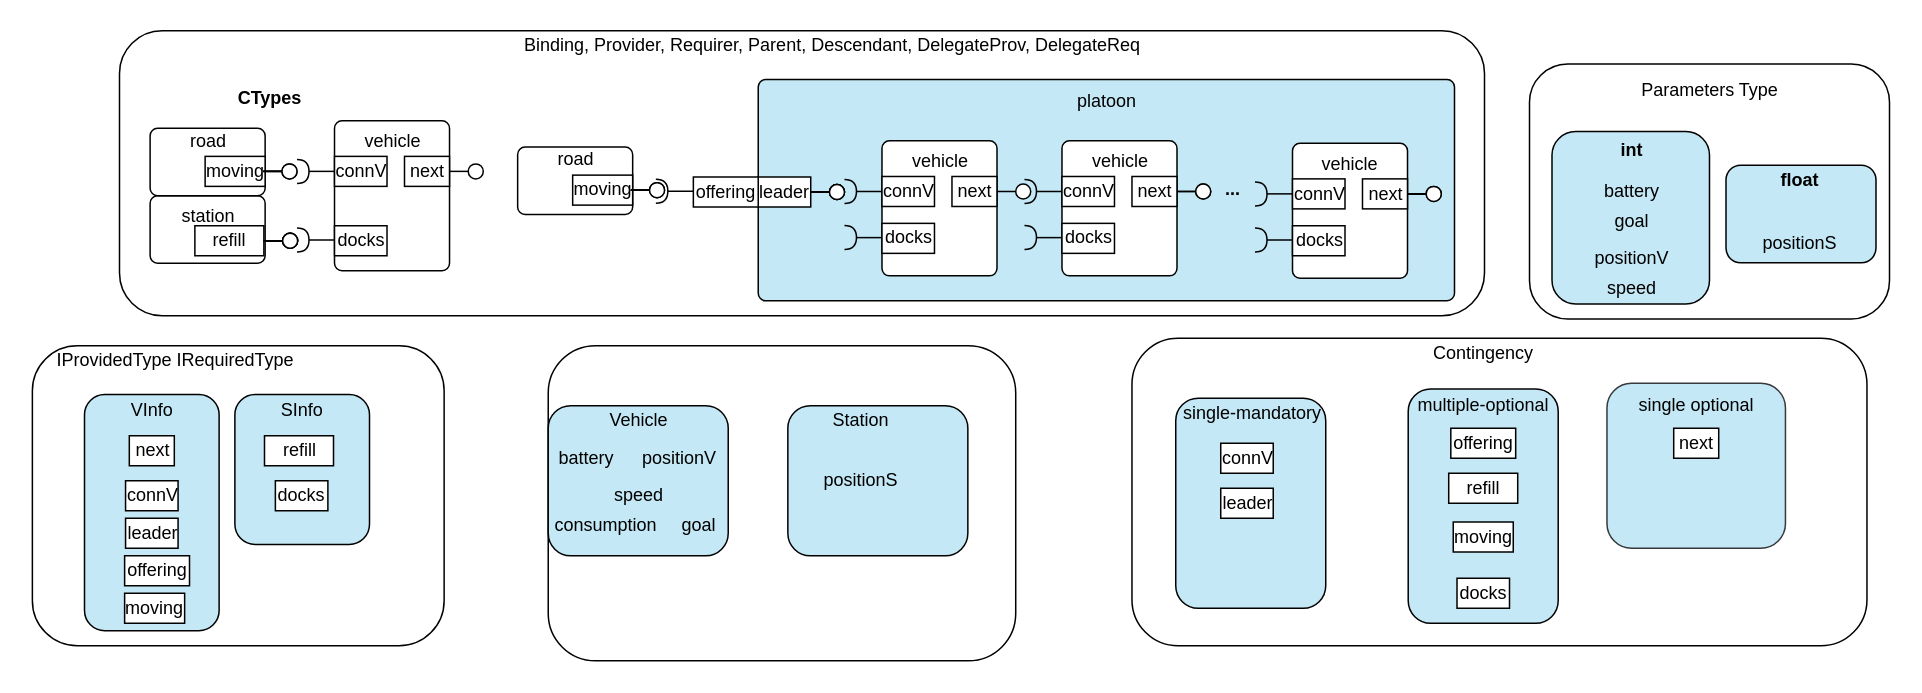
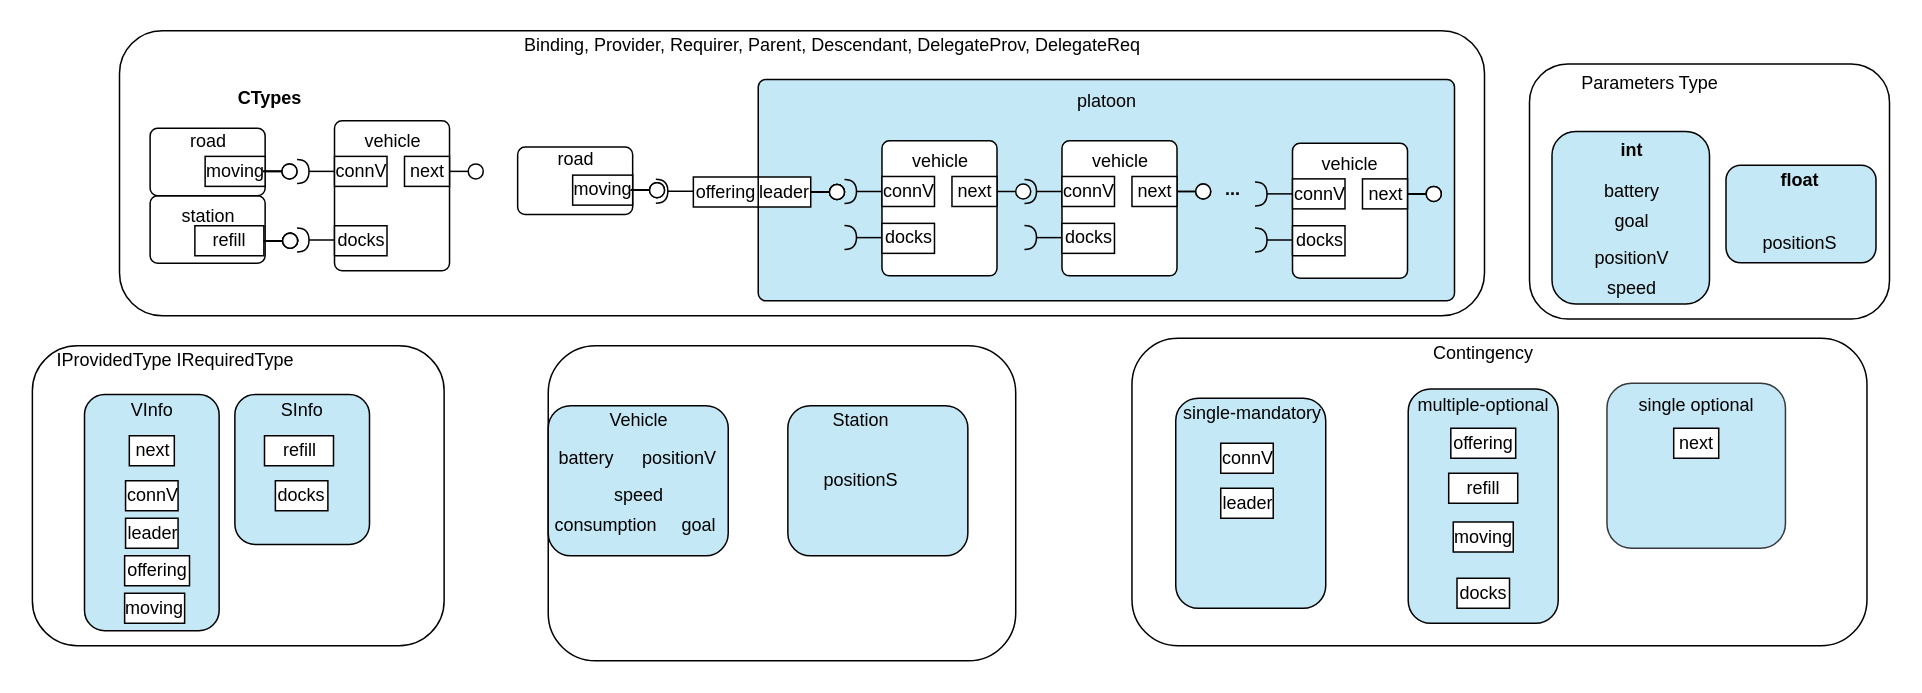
(1709, 90) -> (1649, 83)
